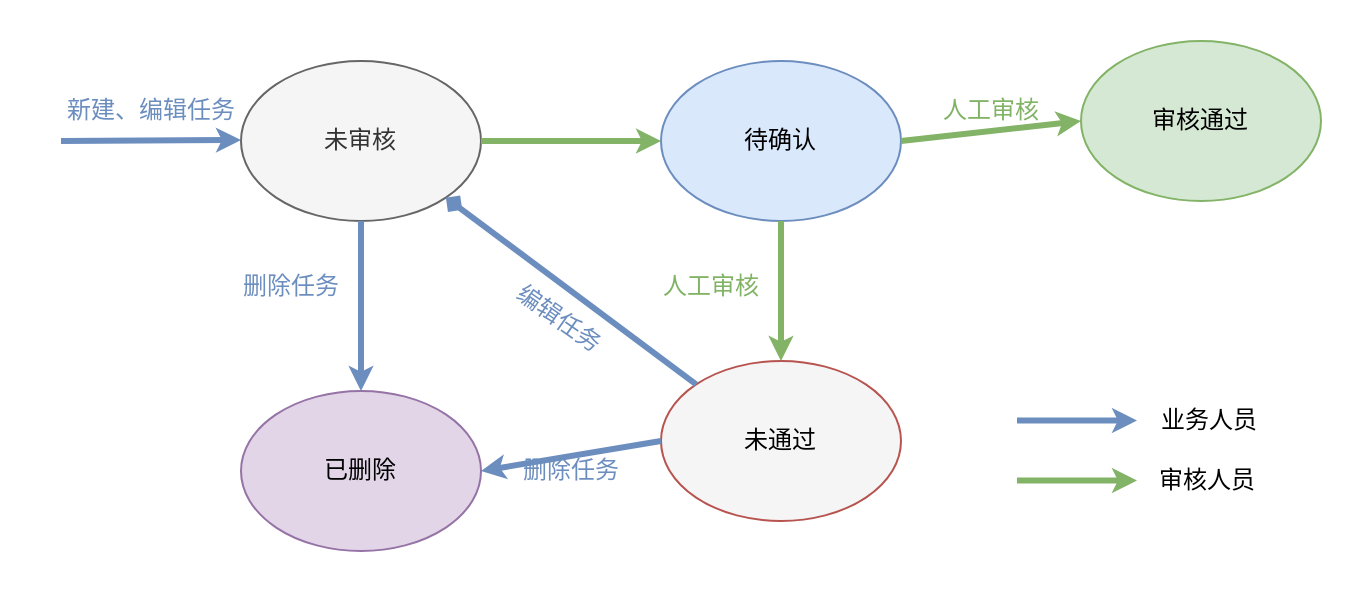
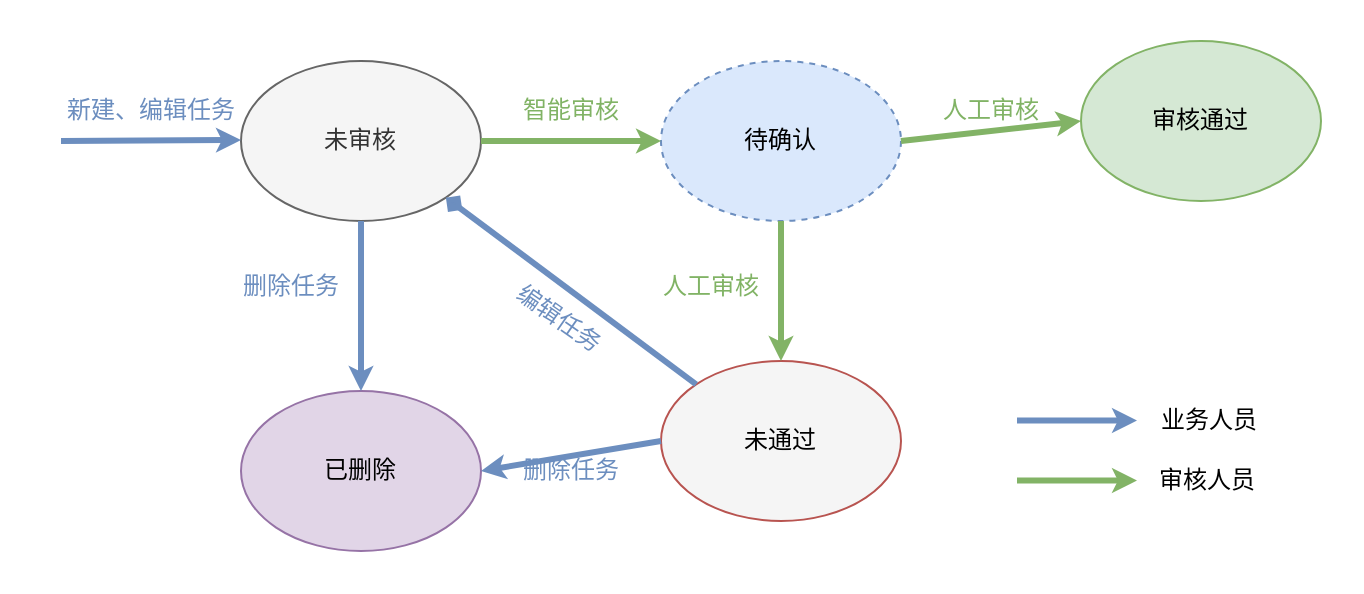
none -> (571, 111)
(781, 141) -> (781, 141)
